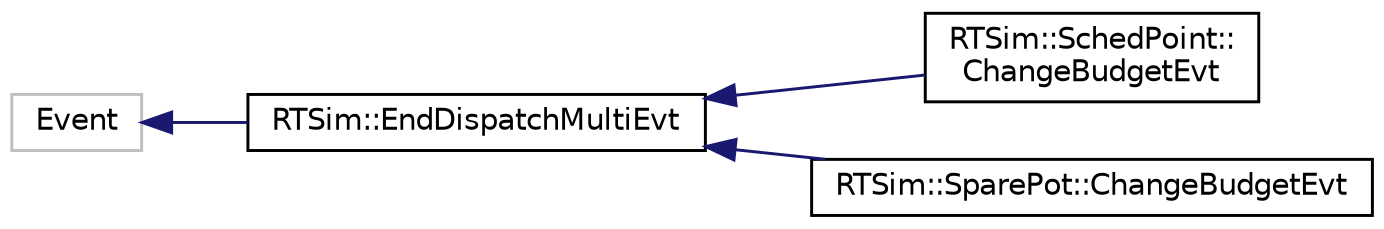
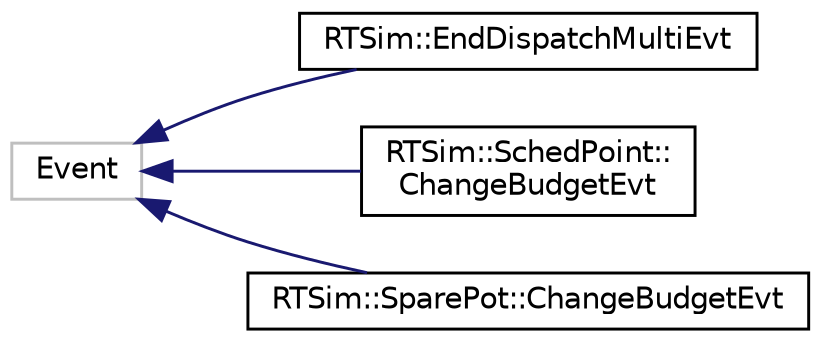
(831, 85) -> (267, 171)
(780, 155) -> (265, 247)
